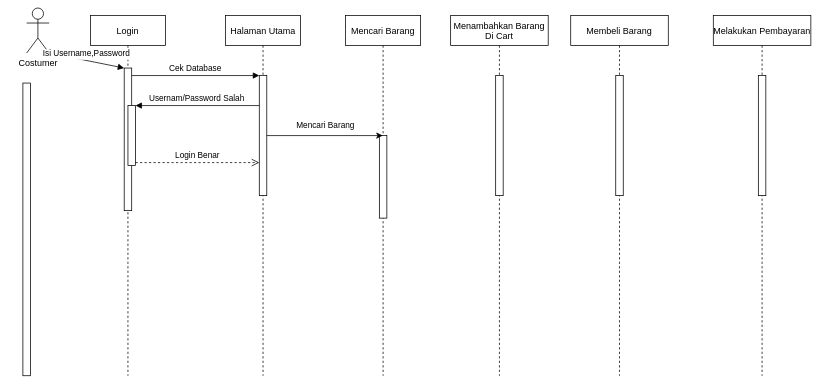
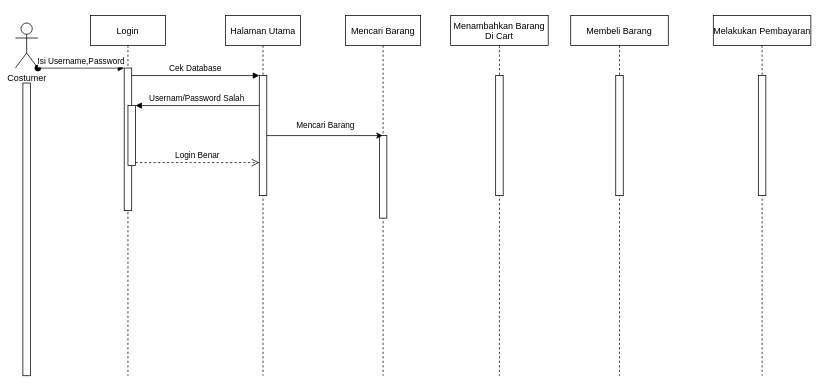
(38, 30) -> (27, 45)
